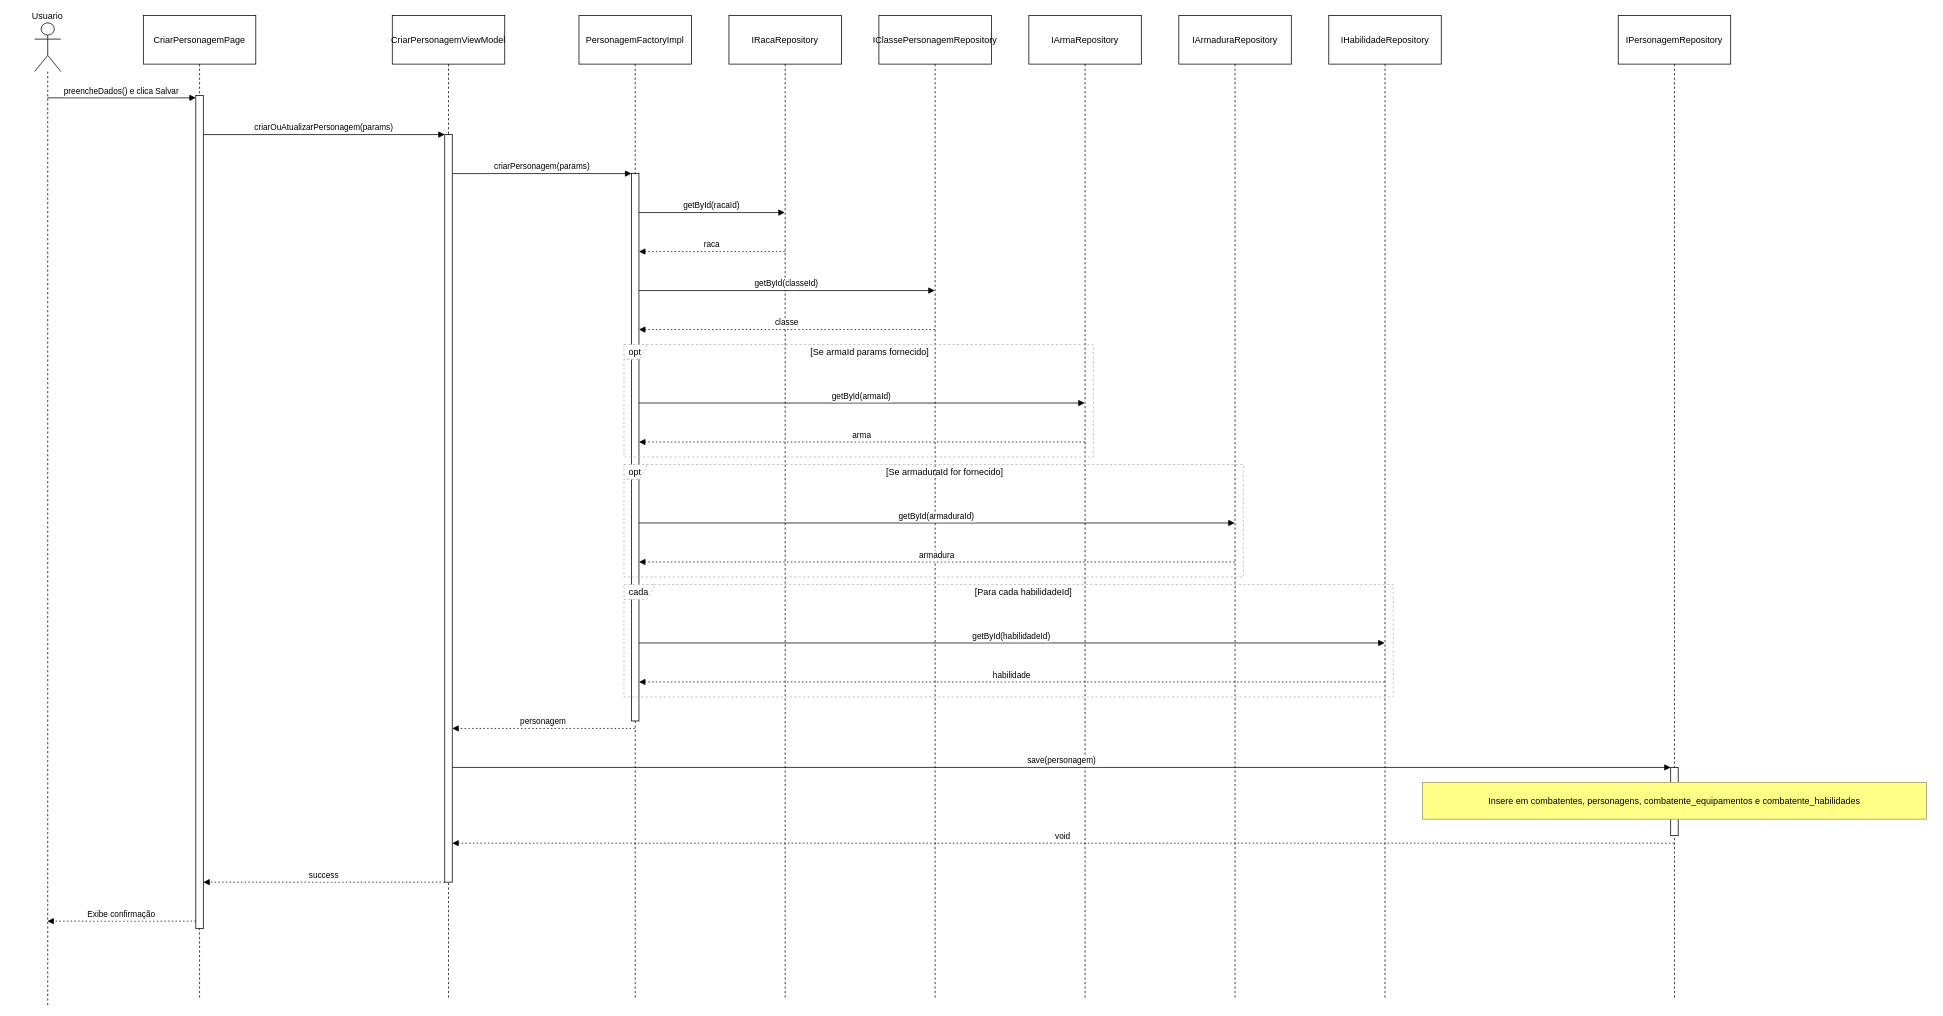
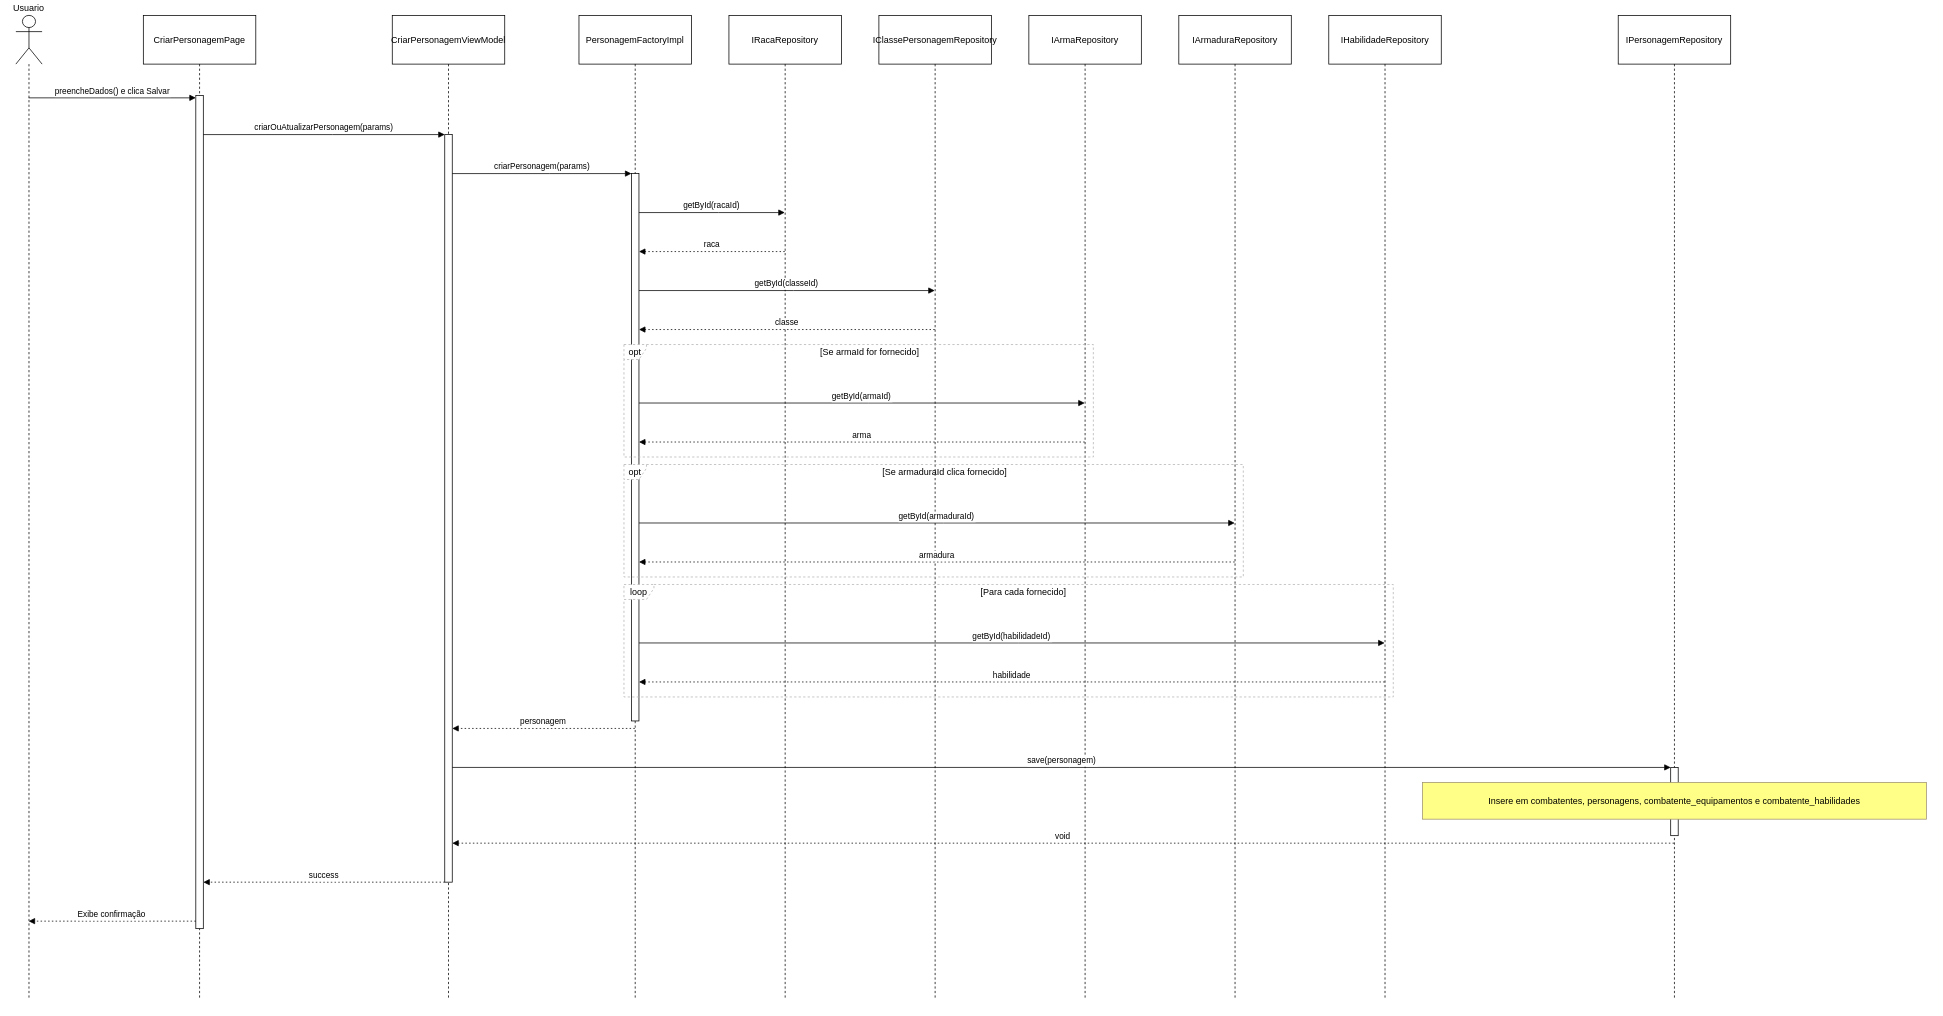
(870, 352) -> (870, 352)
(945, 472) -> (945, 472)
(47, 515) -> (29, 508)
(1023, 592) -> (1023, 592)
(638, 593) -> (638, 593)
